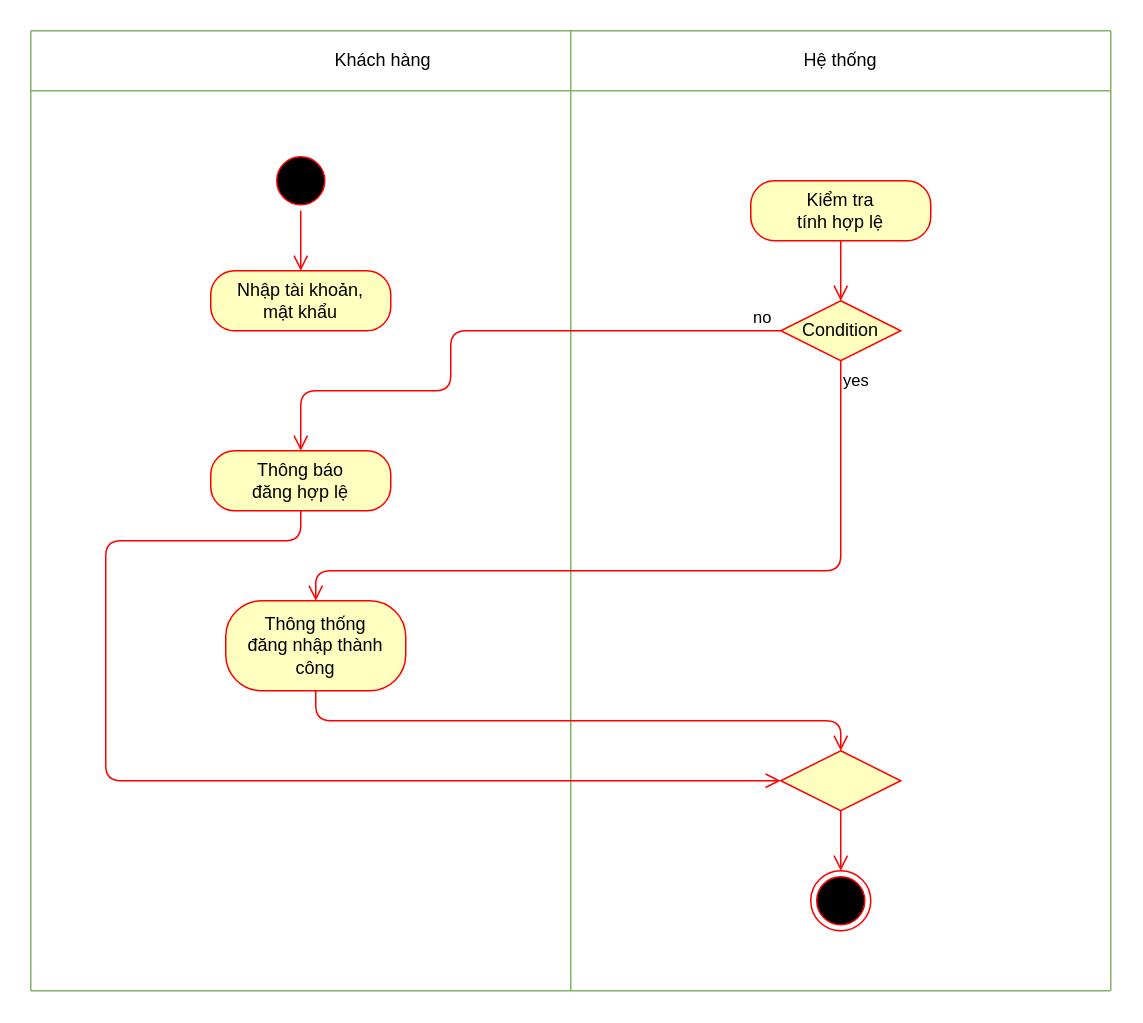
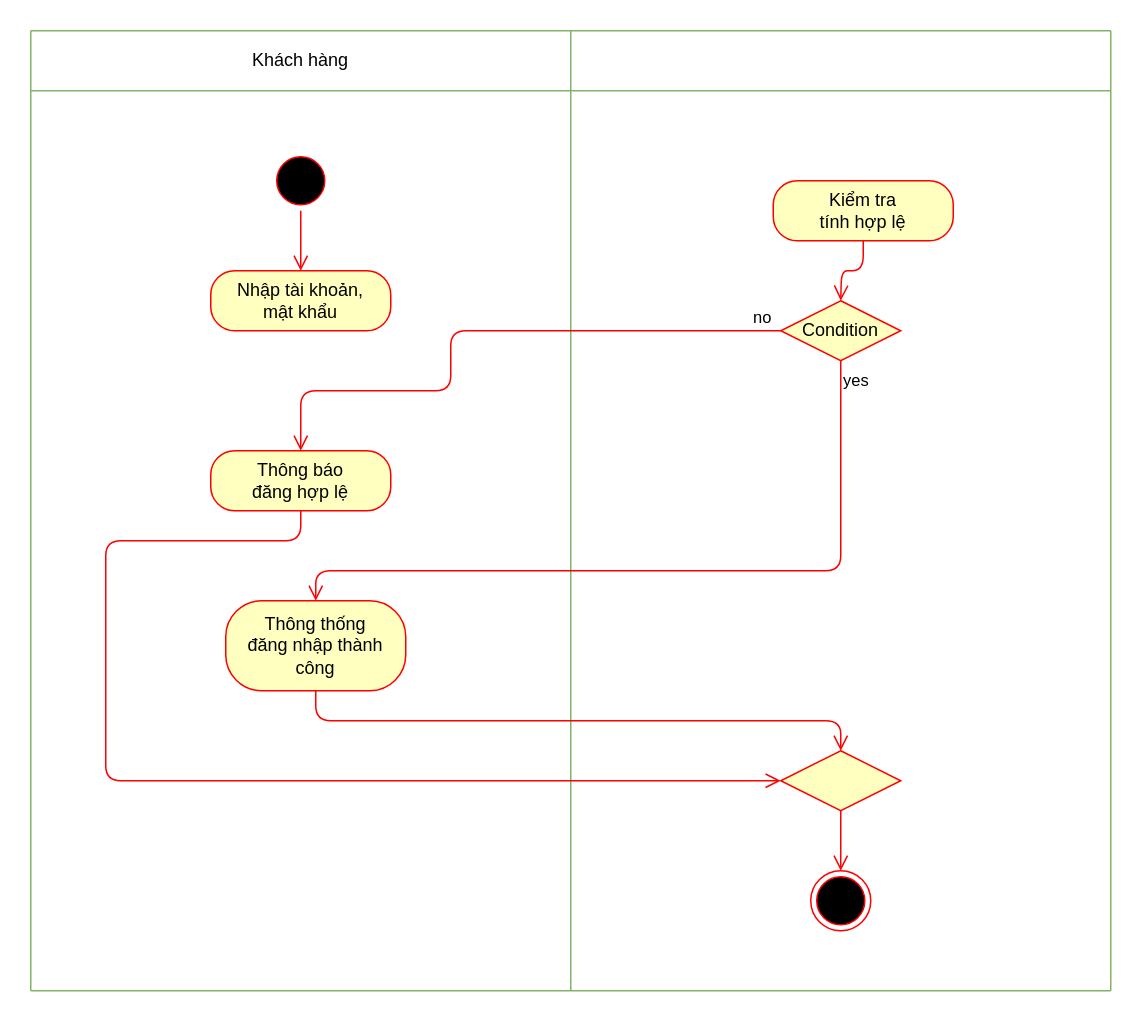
(383, 61) -> (301, 61)
(841, 61) -> none
(841, 211) -> (863, 211)
